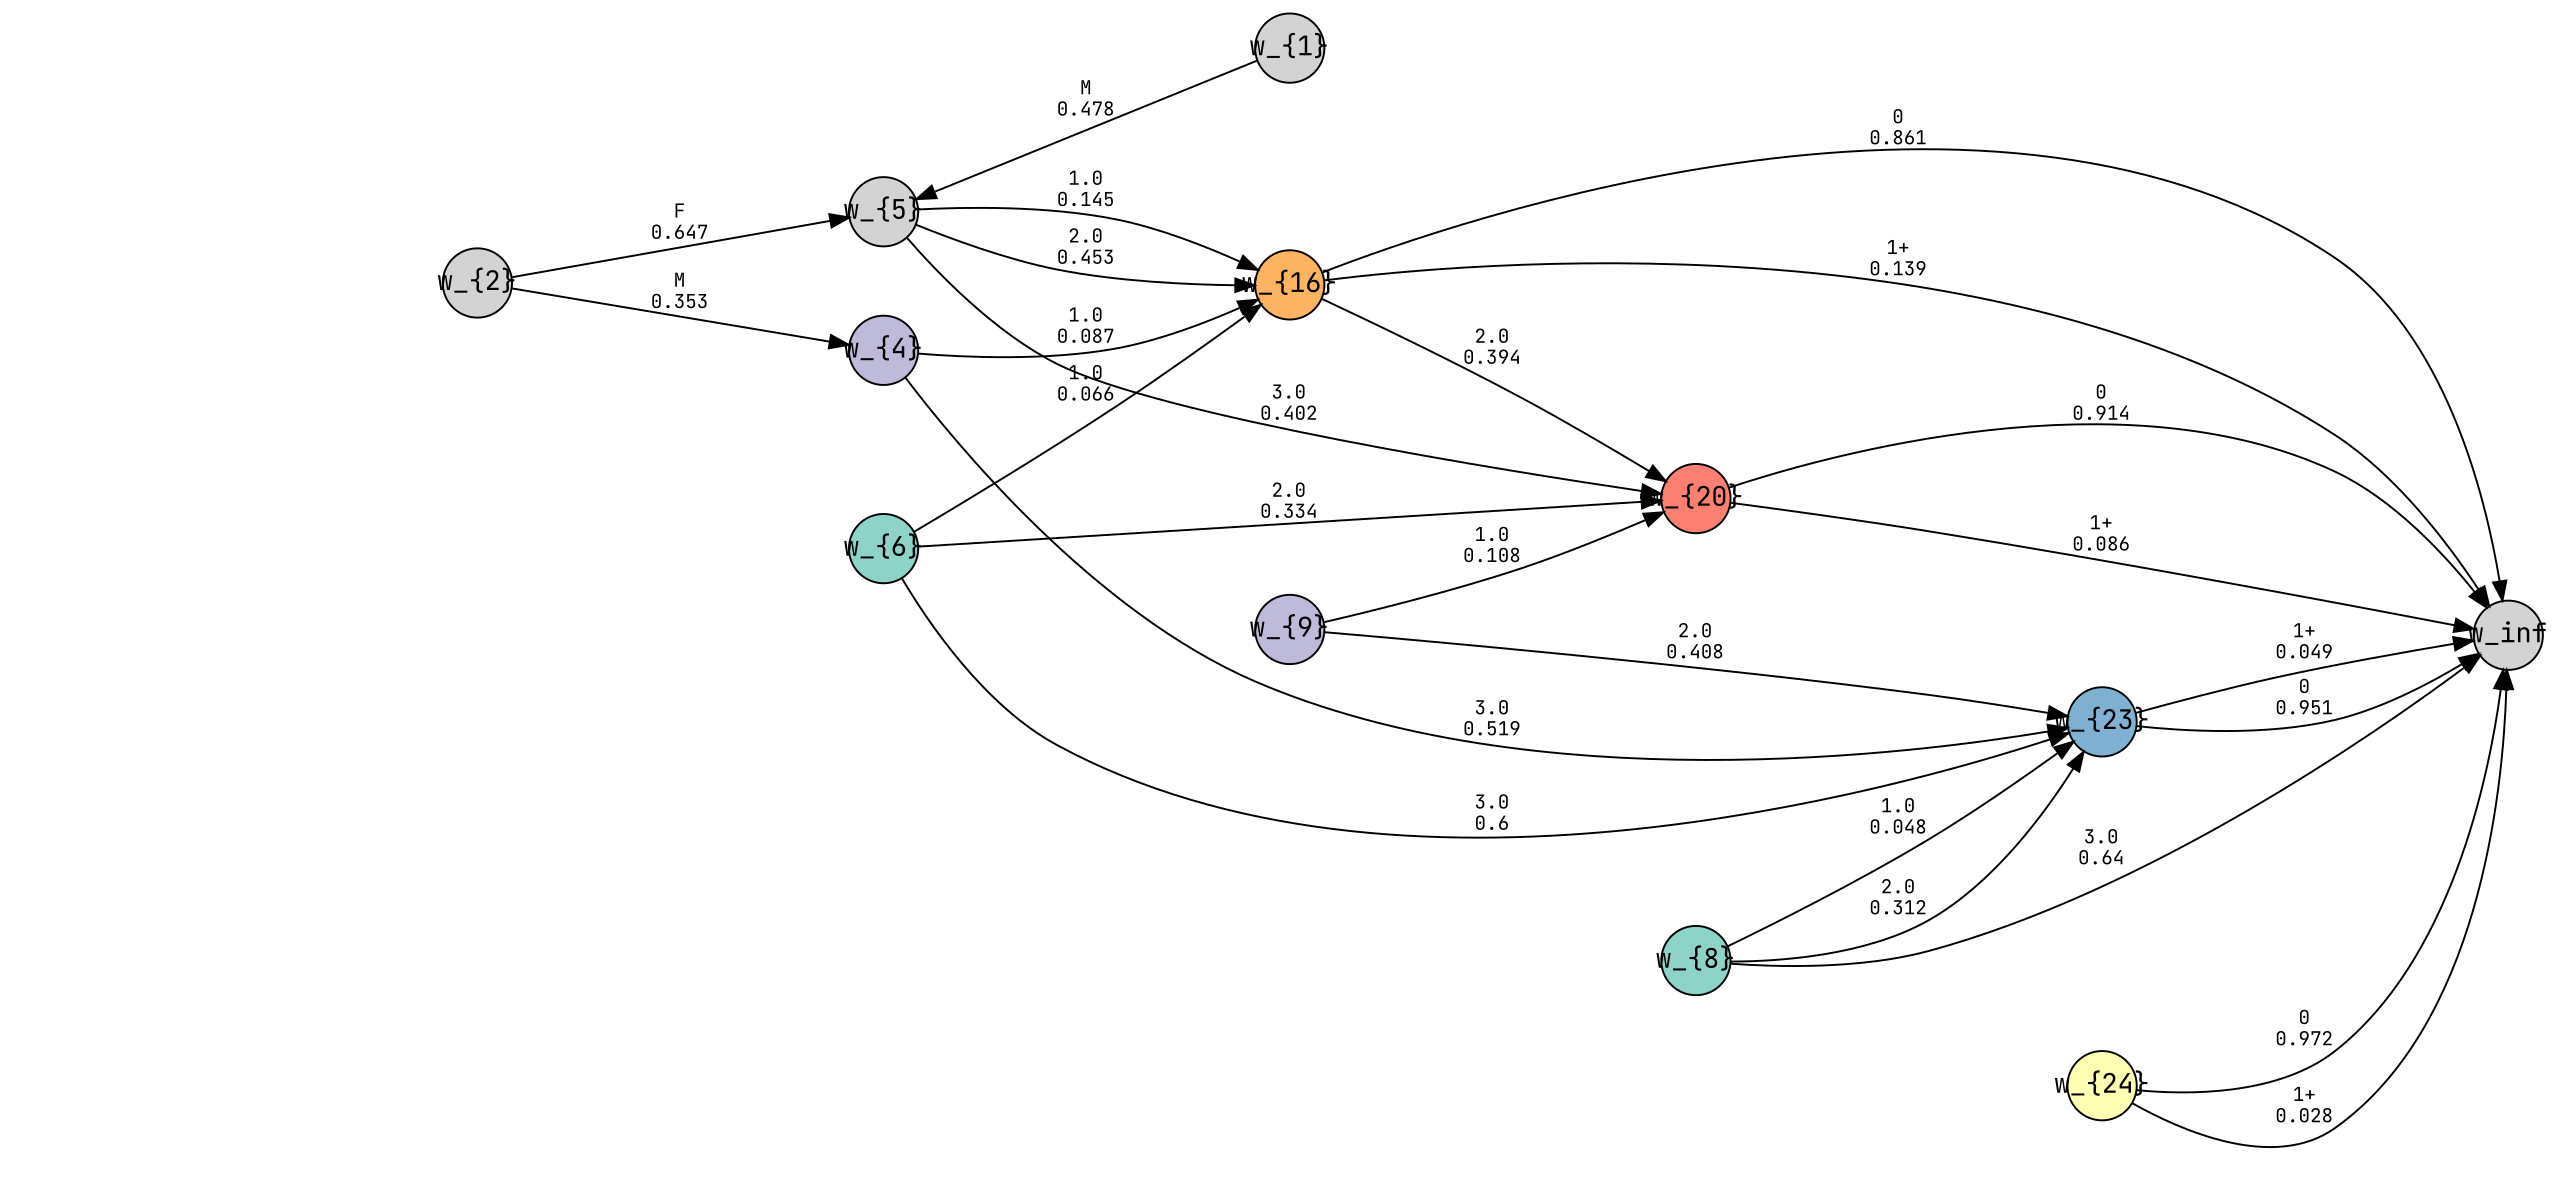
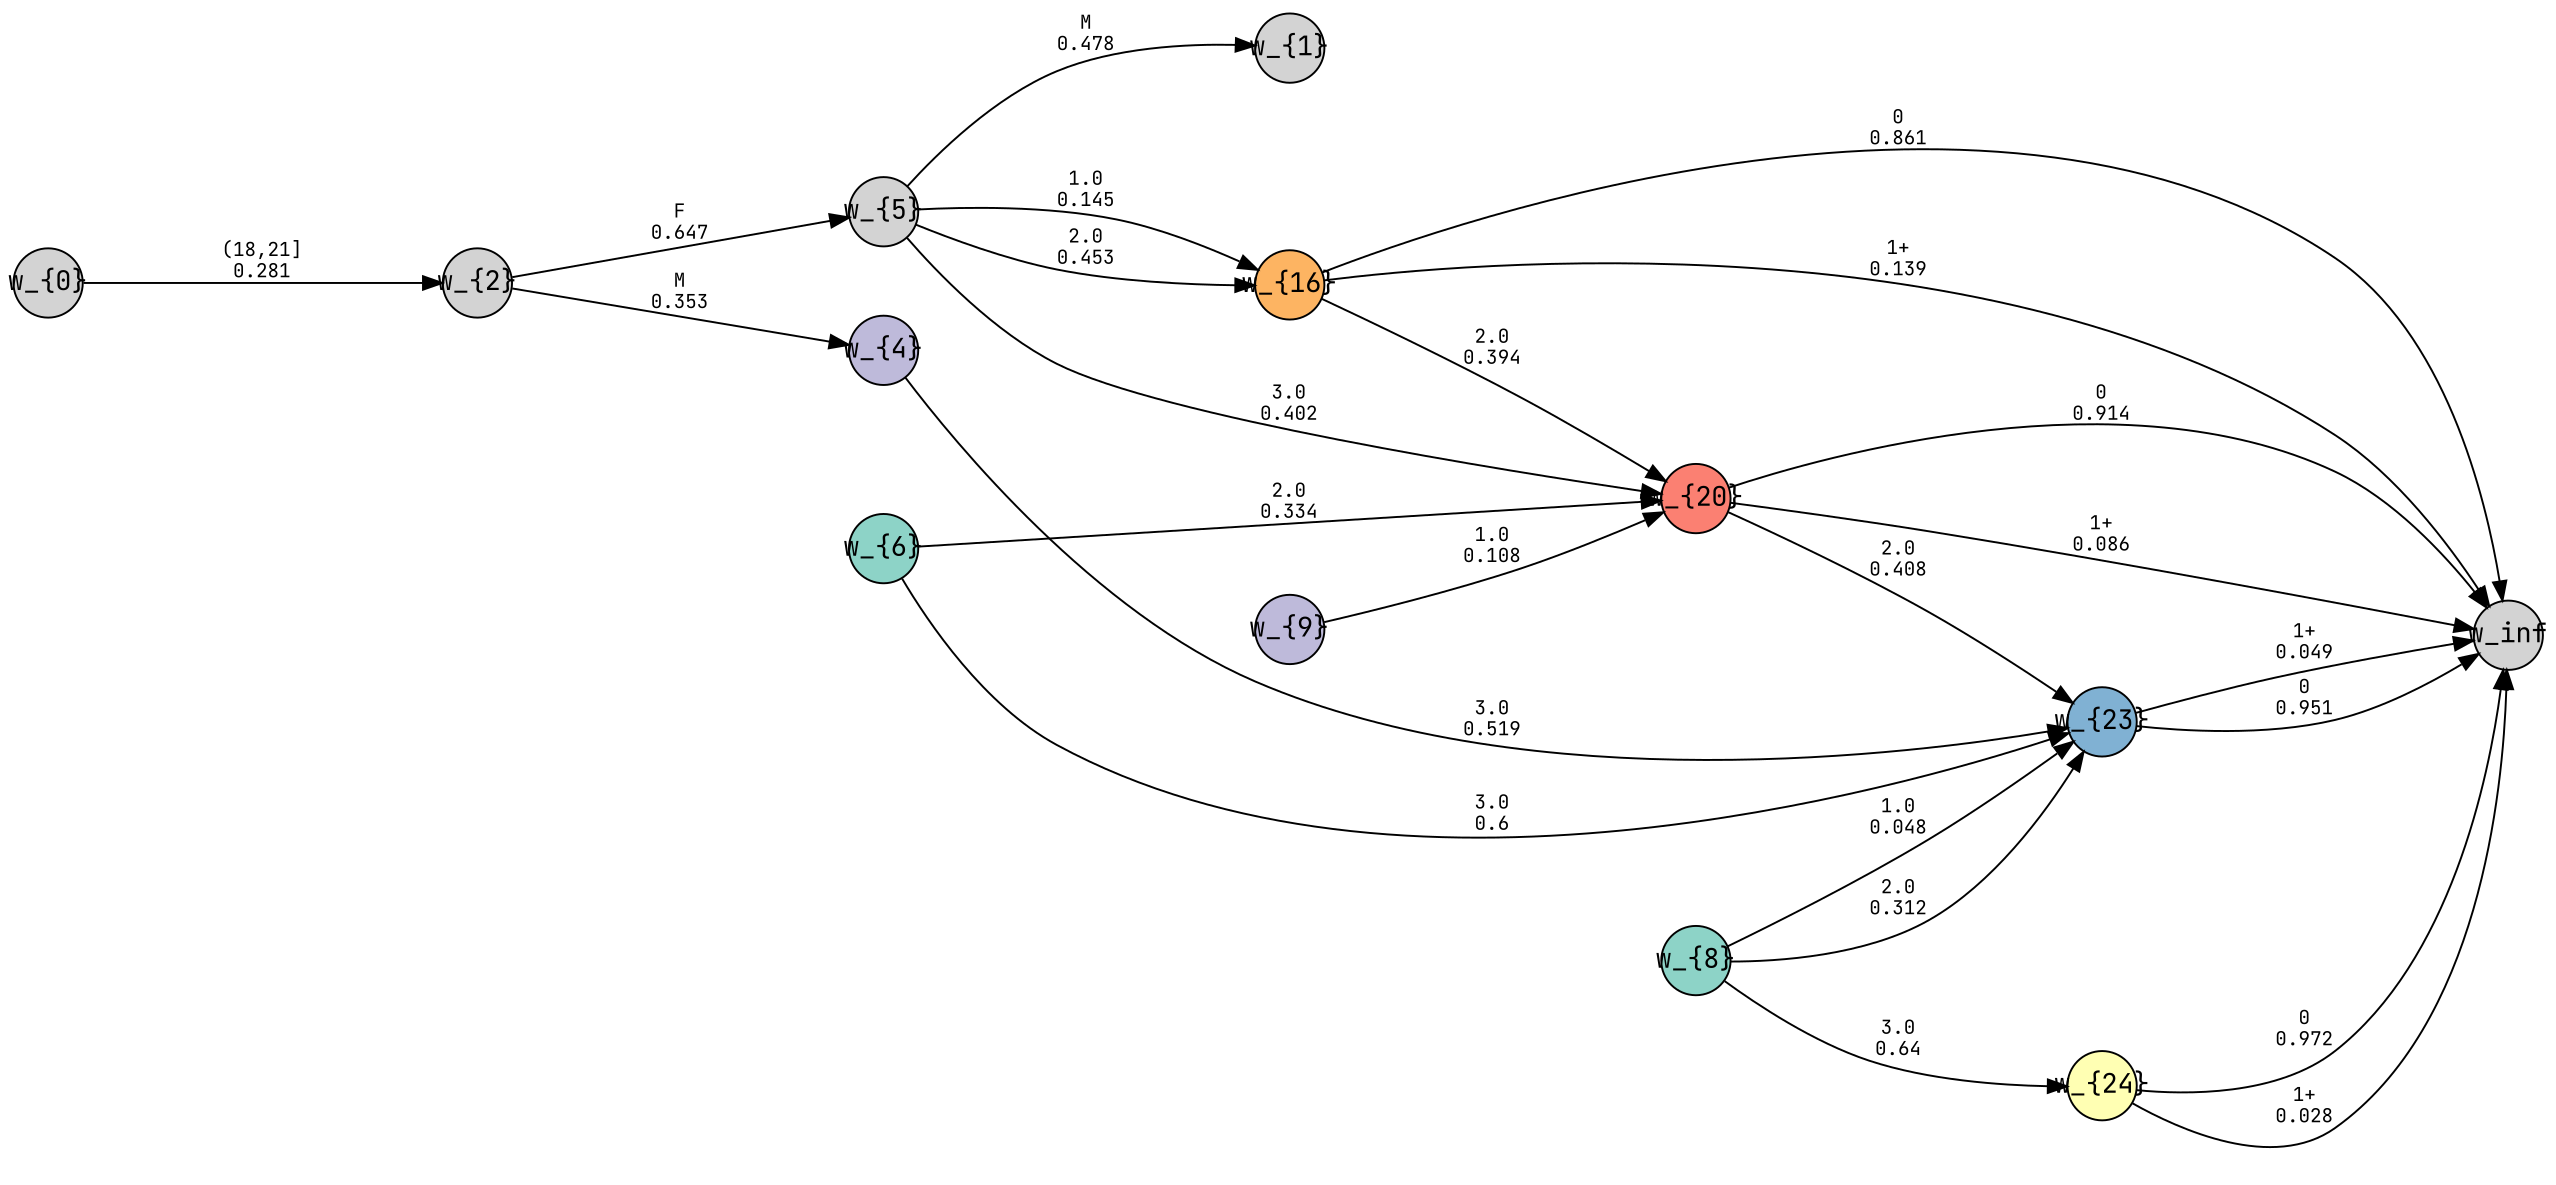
(1096, 126) -> (1053, 73)
none -> (48, 283)
(1083, 353) -> none
(1082, 428) -> none
(1687, 667) -> (1897, 595)
(2120, 878) -> (1876, 1063)
